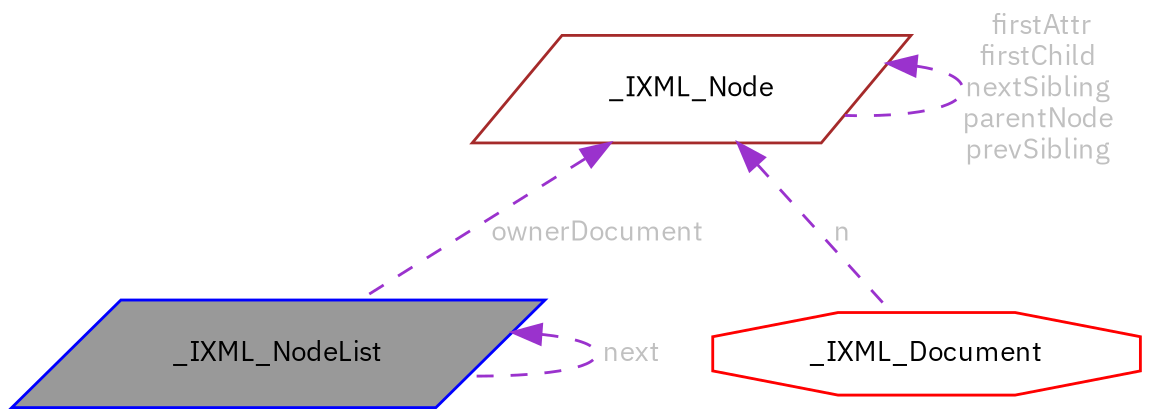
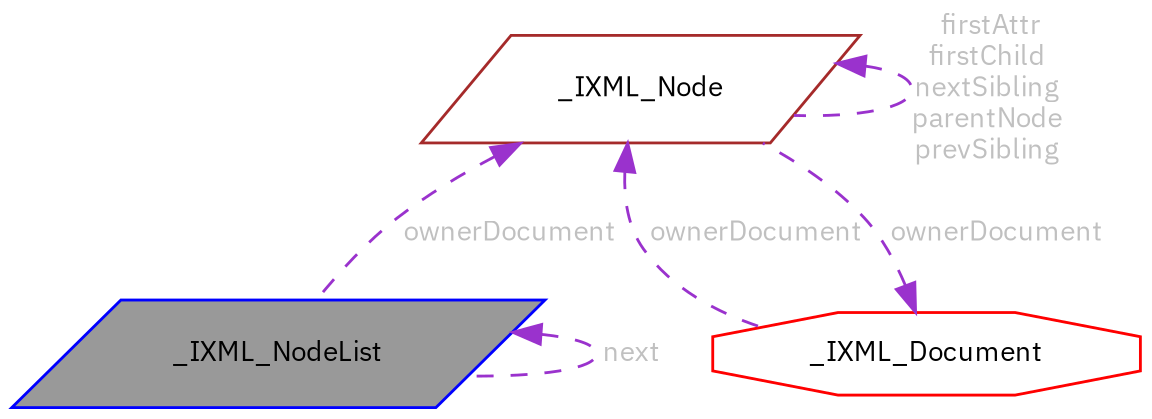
none -> (847, 201)
(840, 234) -> (754, 234)
